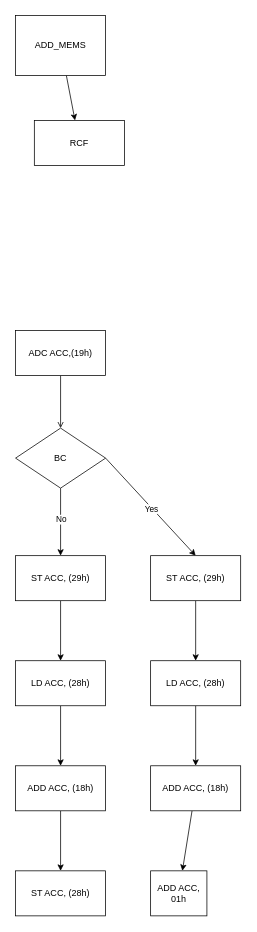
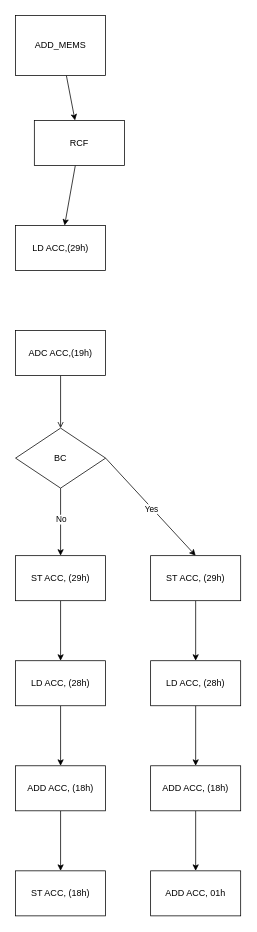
none -> (70, 193)
none -> (60, 248)
(60, 893) -> (60, 893)
(179, 893) -> (195, 893)
